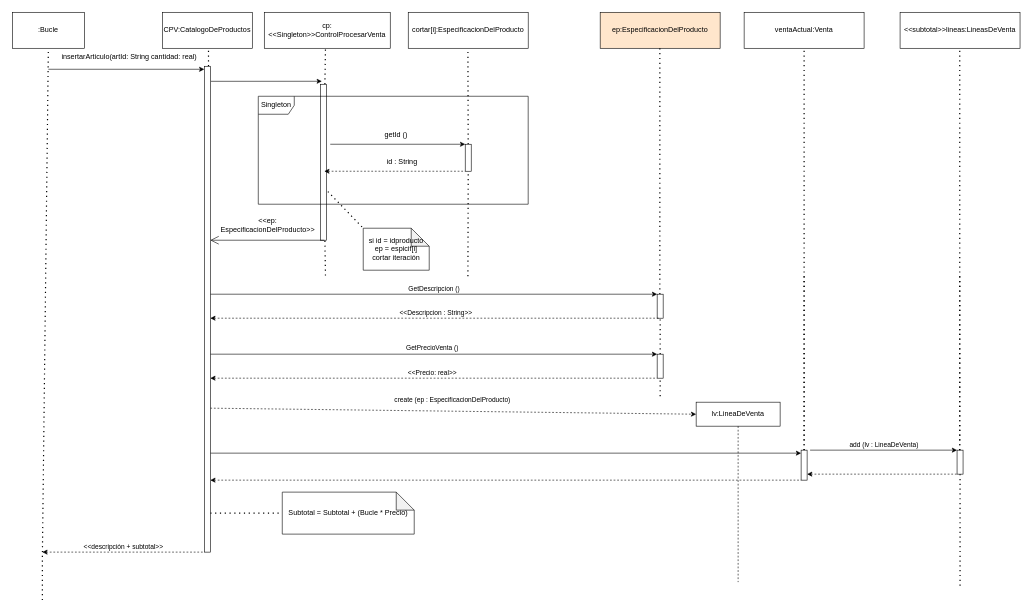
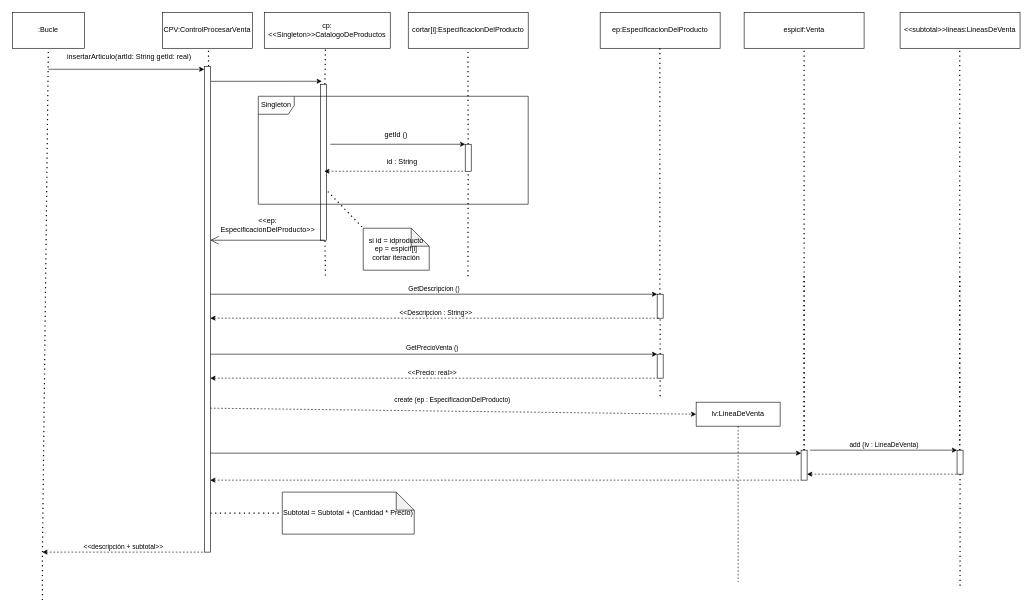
(207, 30) -> (207, 30)
(327, 30) -> (327, 30)
(660, 30) -> (660, 30)
(804, 30) -> (804, 30)
(129, 57) -> (129, 57)
(348, 513) -> (348, 513)
